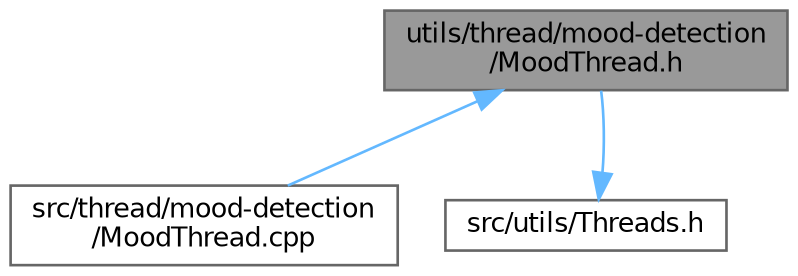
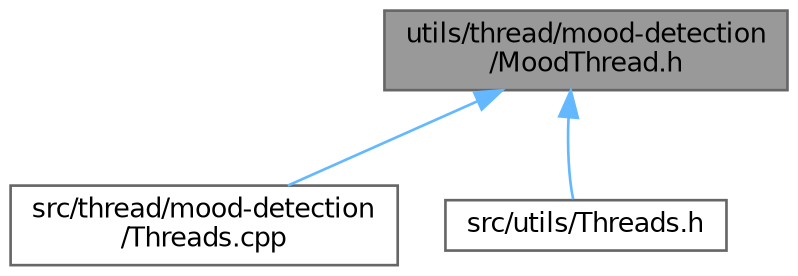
(604, 132) -> (569, 159)
(204, 225) -> (204, 225)
